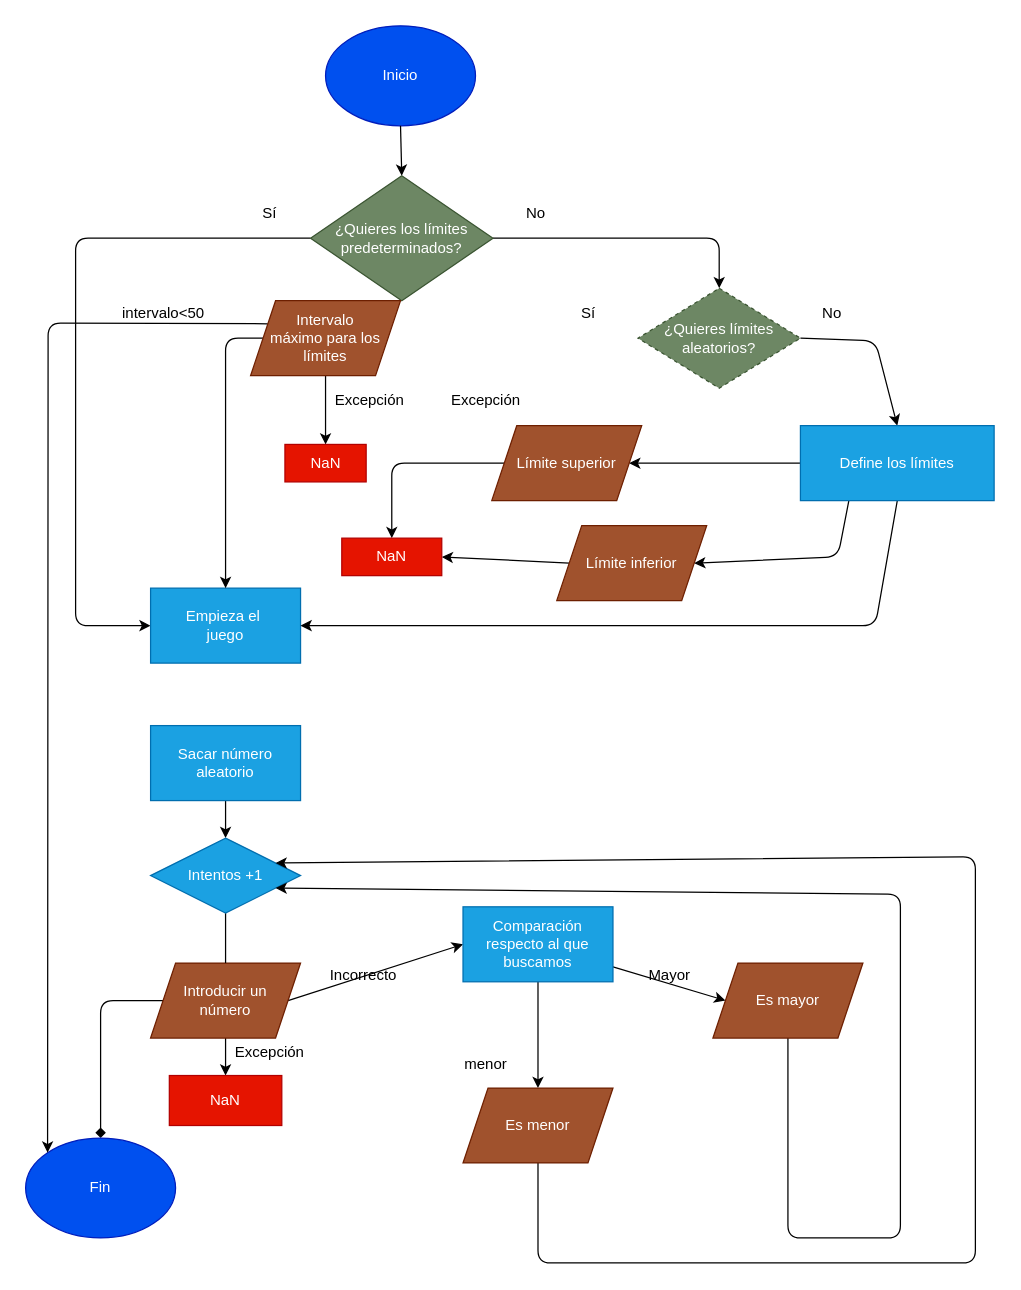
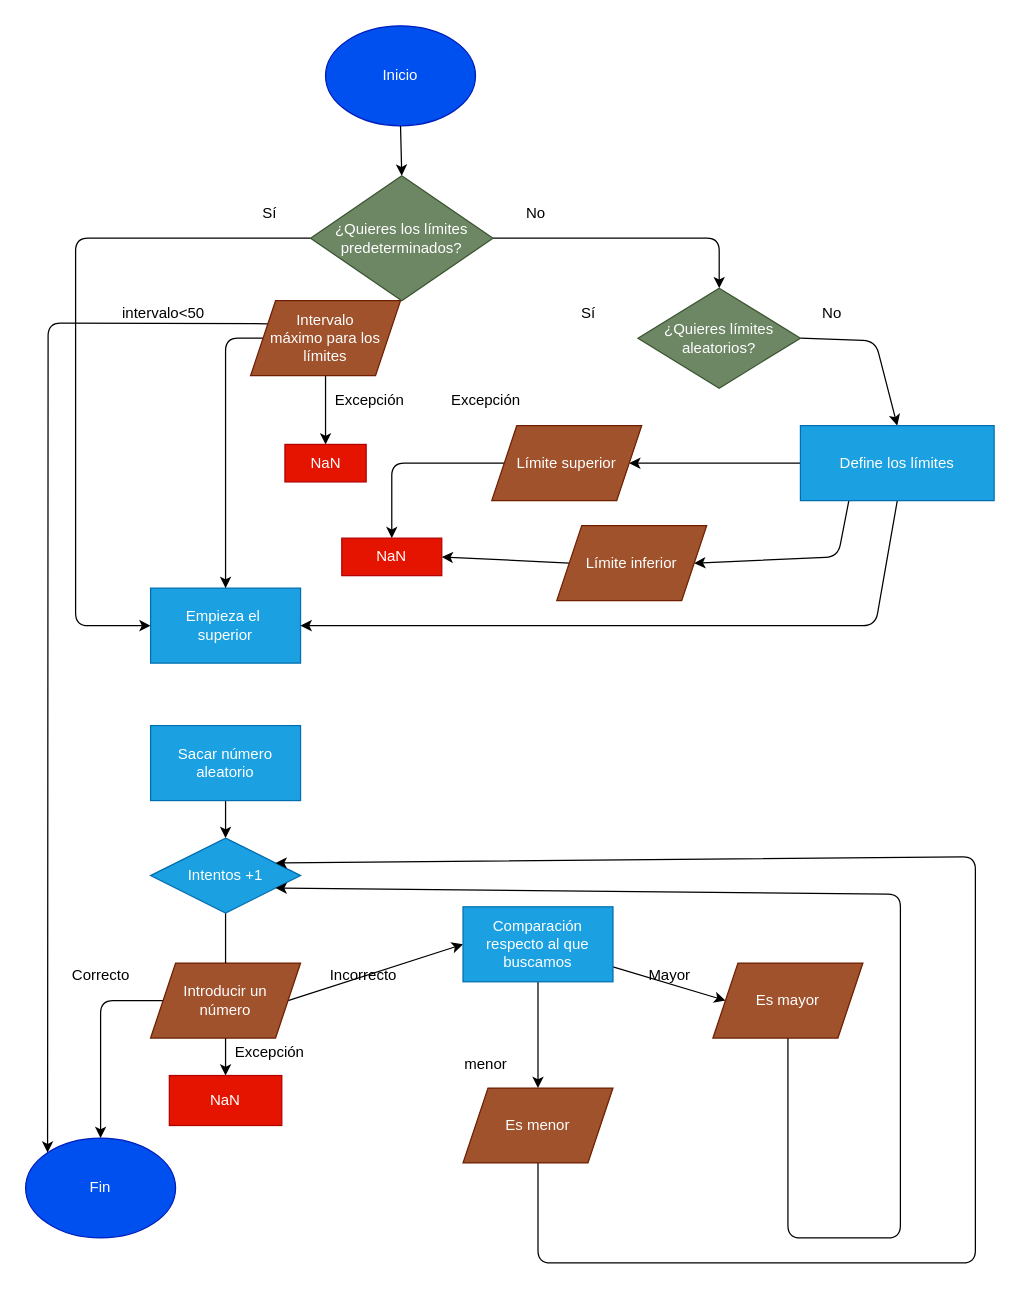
(719, 338) -> (719, 338)
(226, 626) -> (226, 626)
none -> (101, 976)
(101, 1127) -> (101, 1128)
